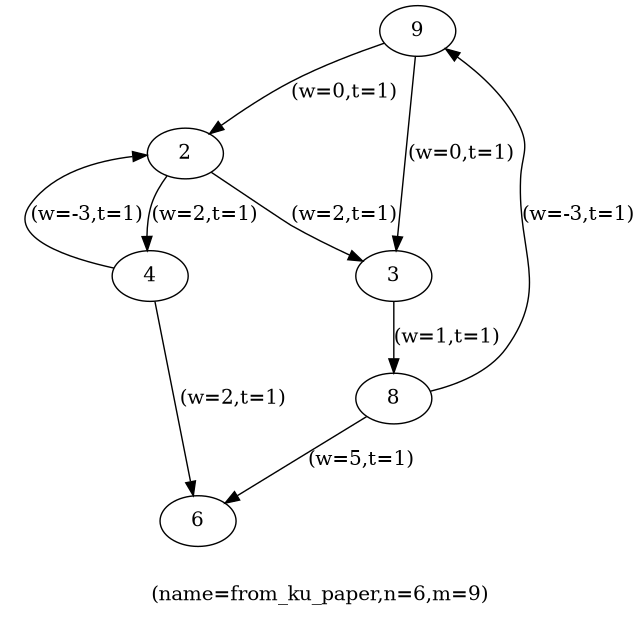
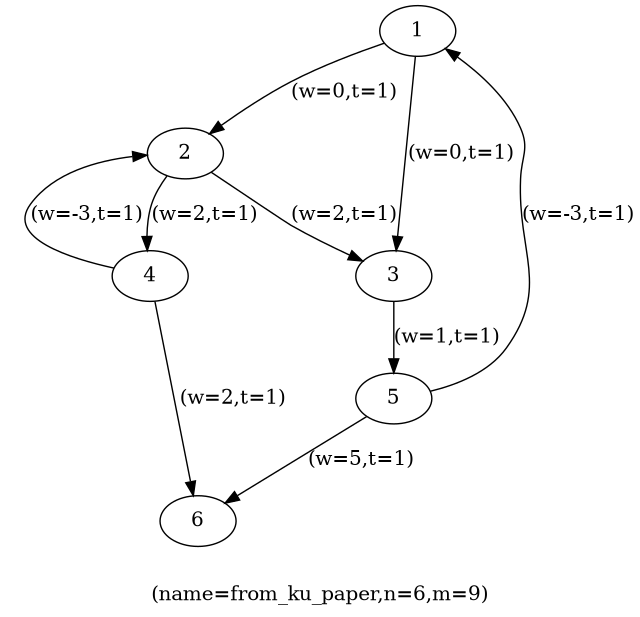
(418, 31) -> (418, 31)
(394, 399) -> (394, 399)
